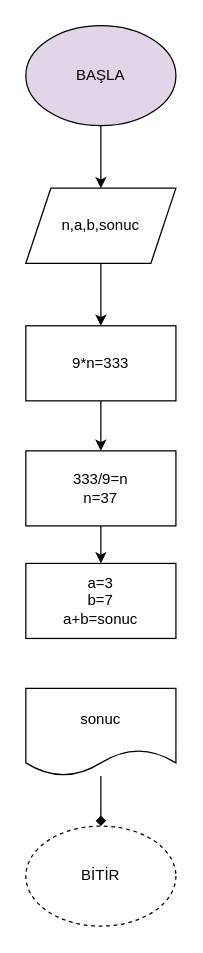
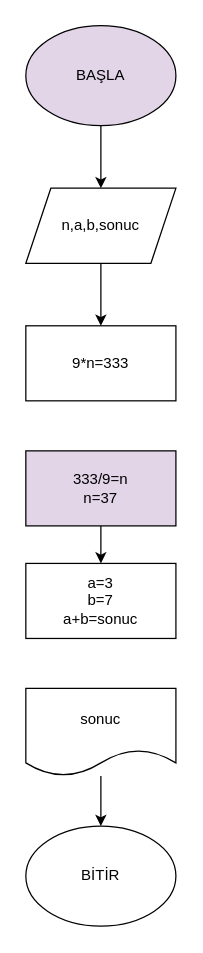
(101, 422) -> none
(101, 488) -> (101, 488)
(101, 815) -> (101, 816)
(101, 876) -> (101, 876)
